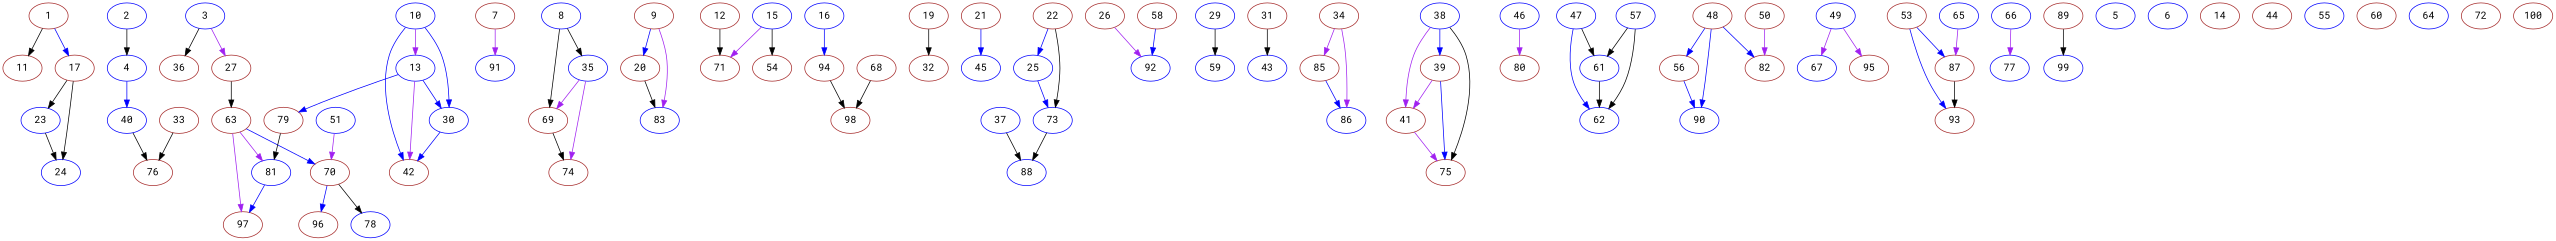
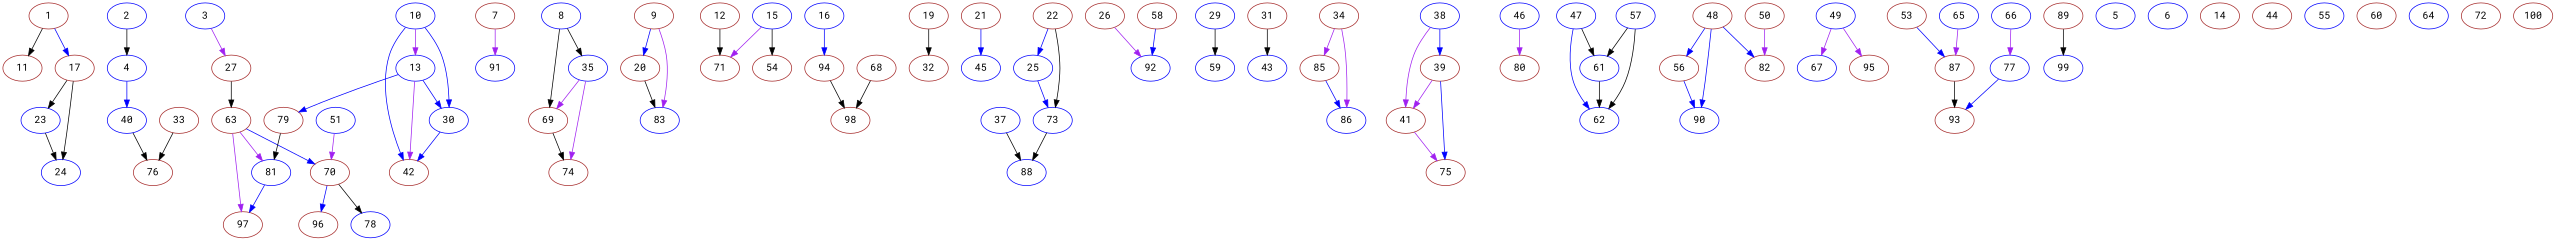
(1922, 67) -> (1985, 92)
(179, 68) -> none
(1470, 89) -> none
